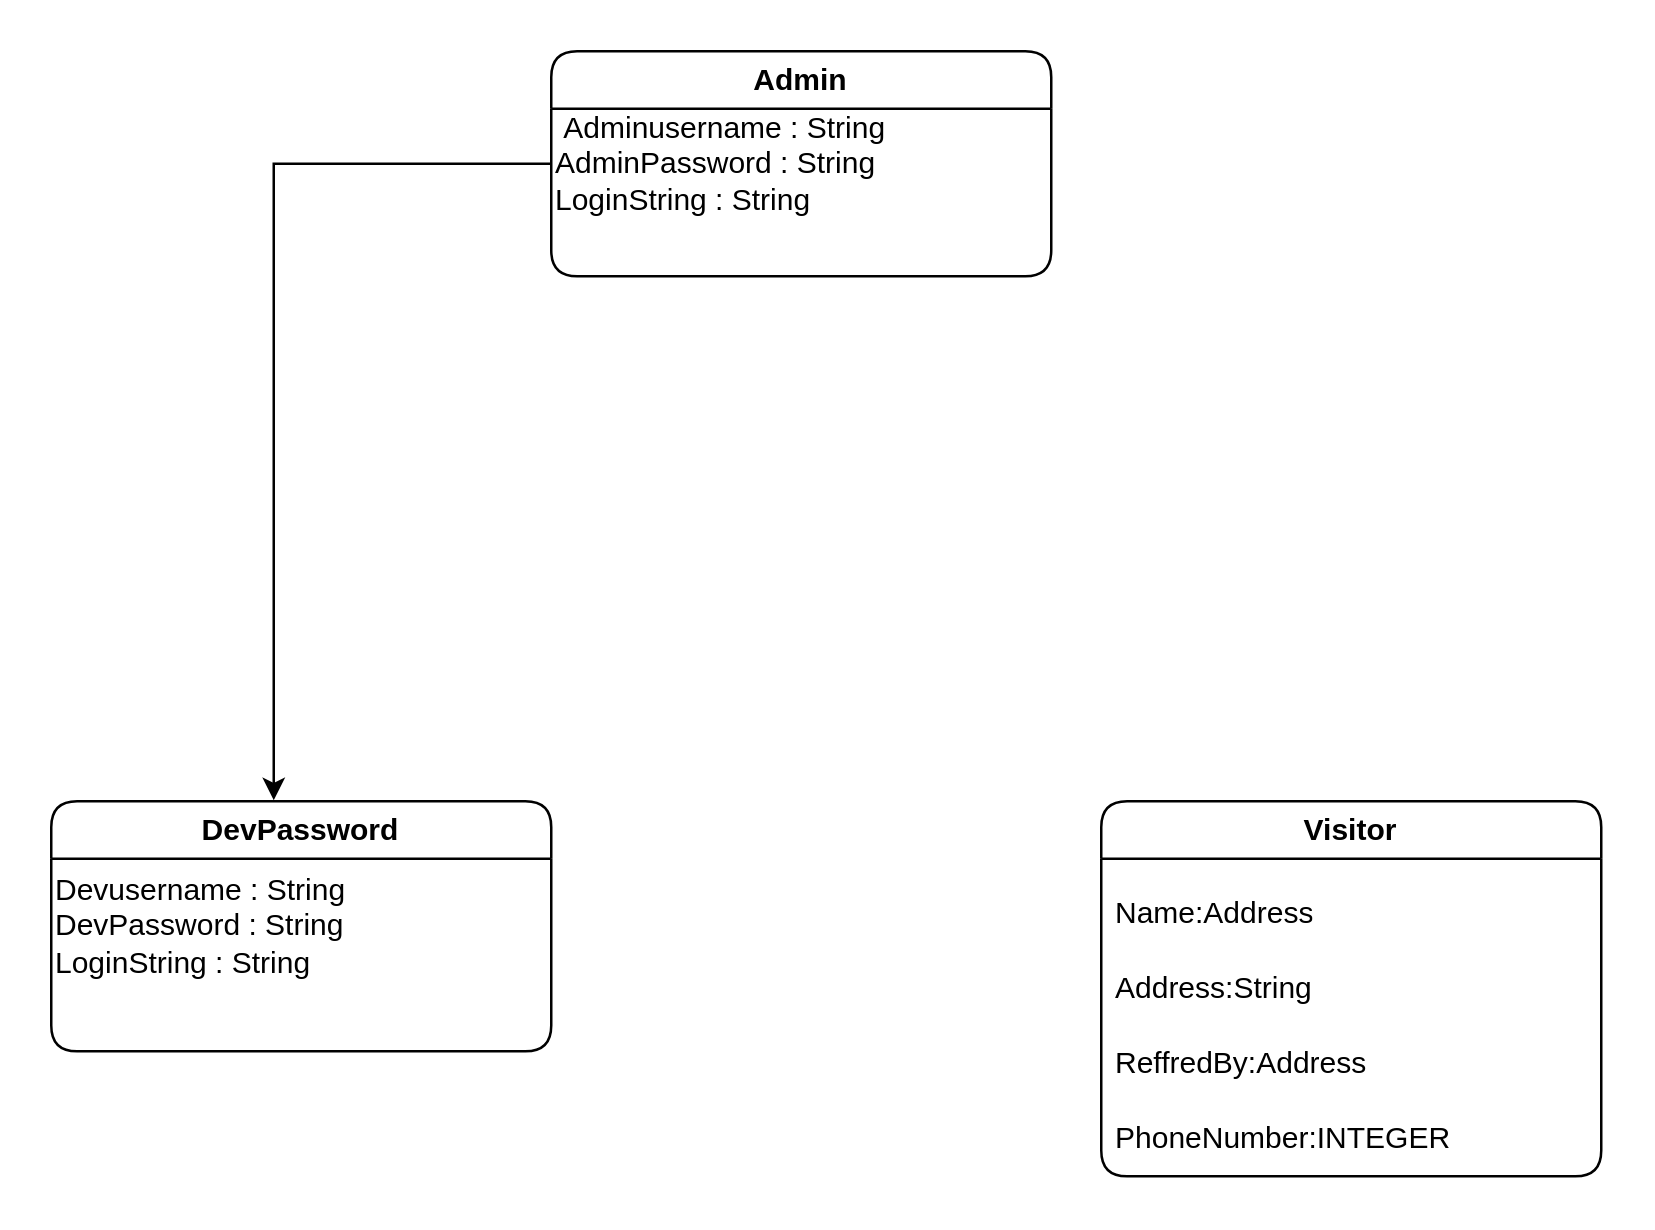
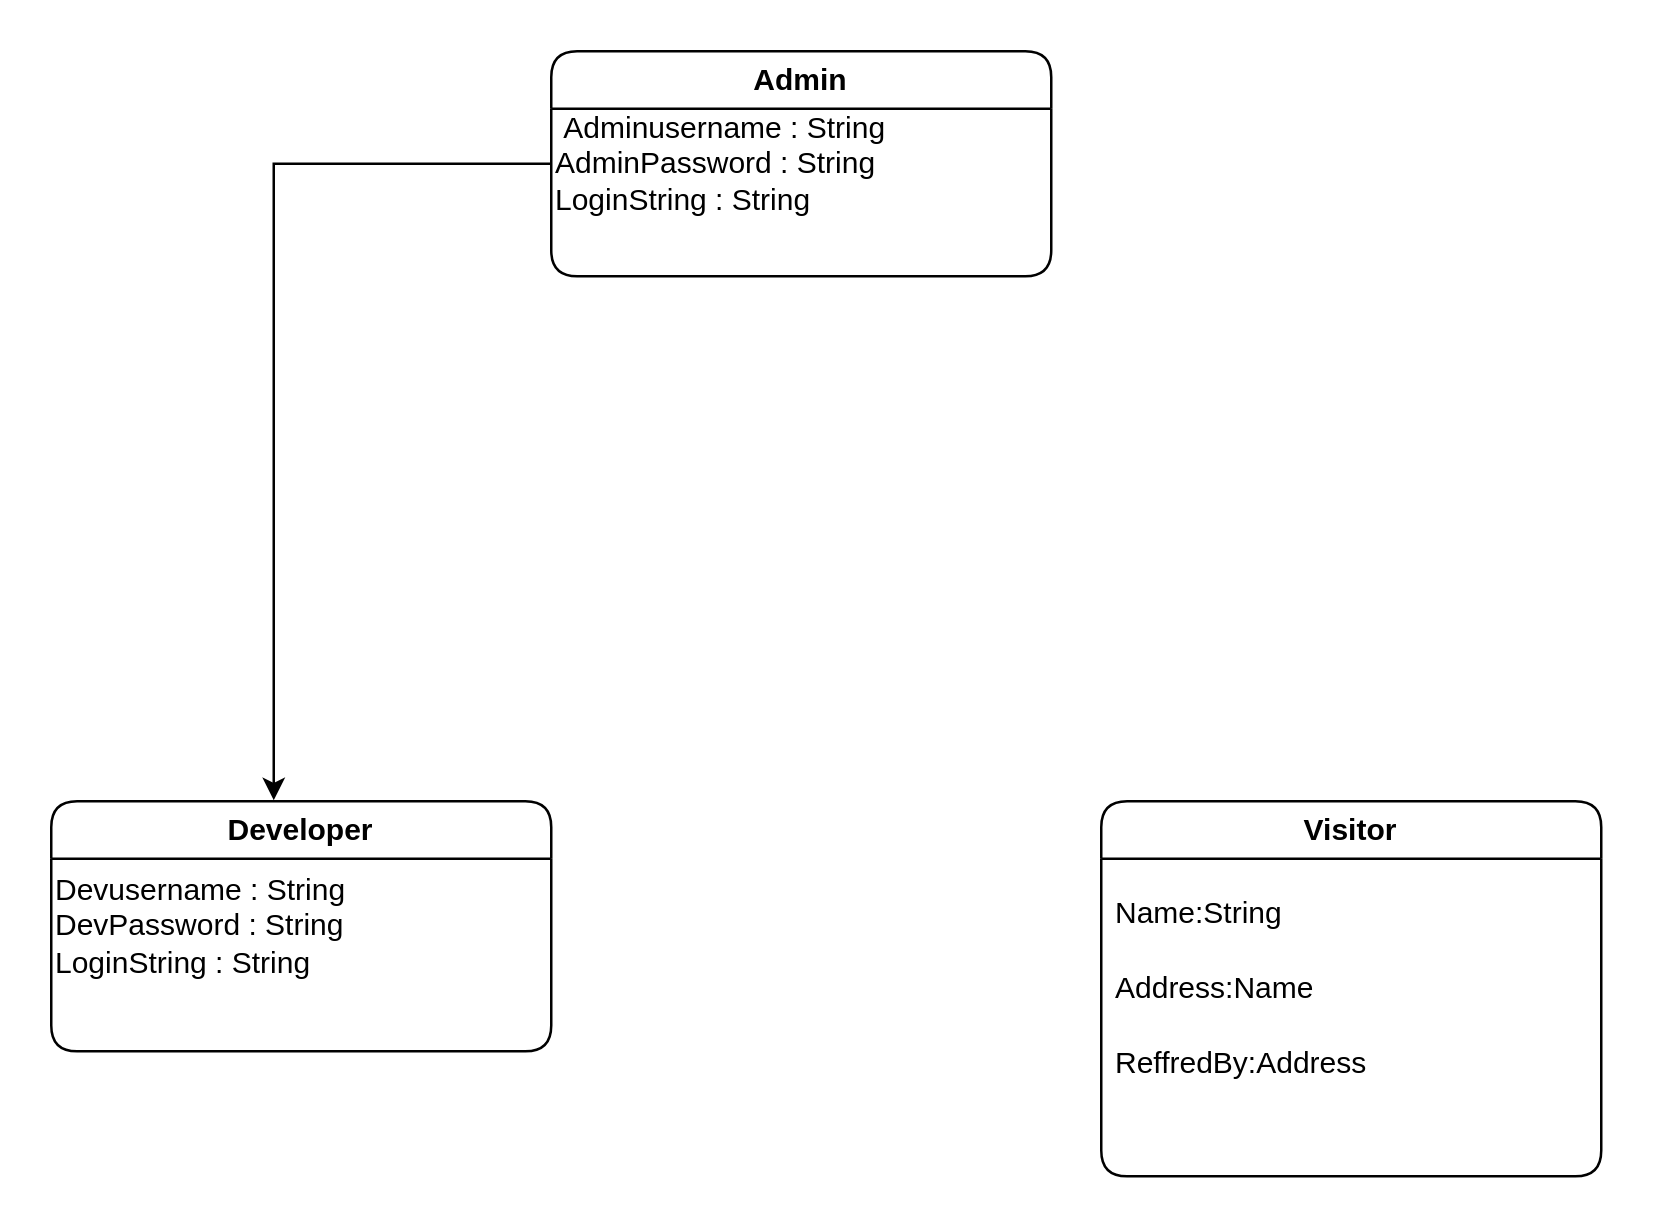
(301, 831) -> (301, 831)
(1213, 914) -> (1201, 914)
(1226, 989) -> (1213, 989)
(1326, 1139) -> none
